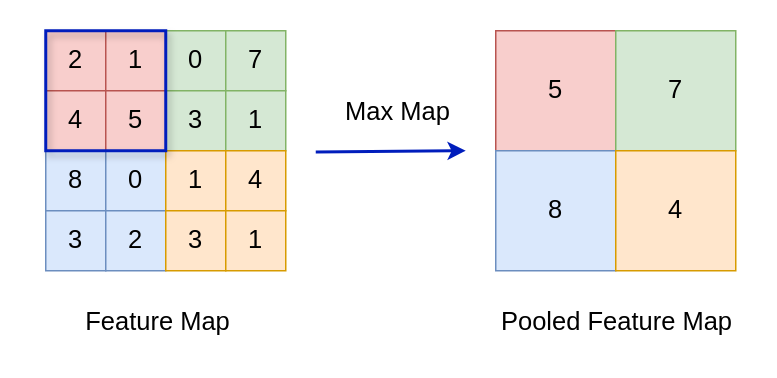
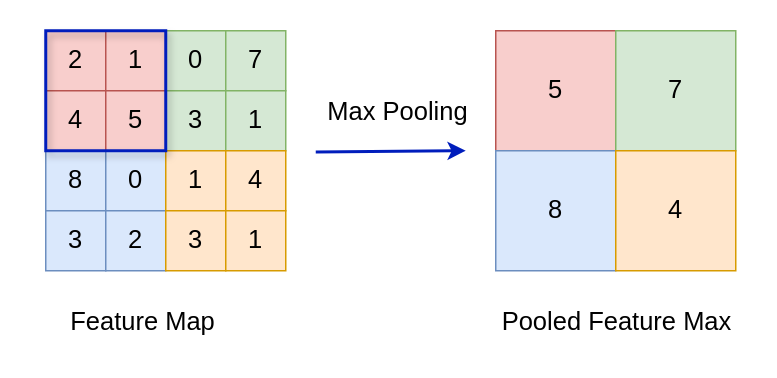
(398, 113) -> (398, 113)
(158, 323) -> (143, 323)
(617, 323) -> (617, 323)
